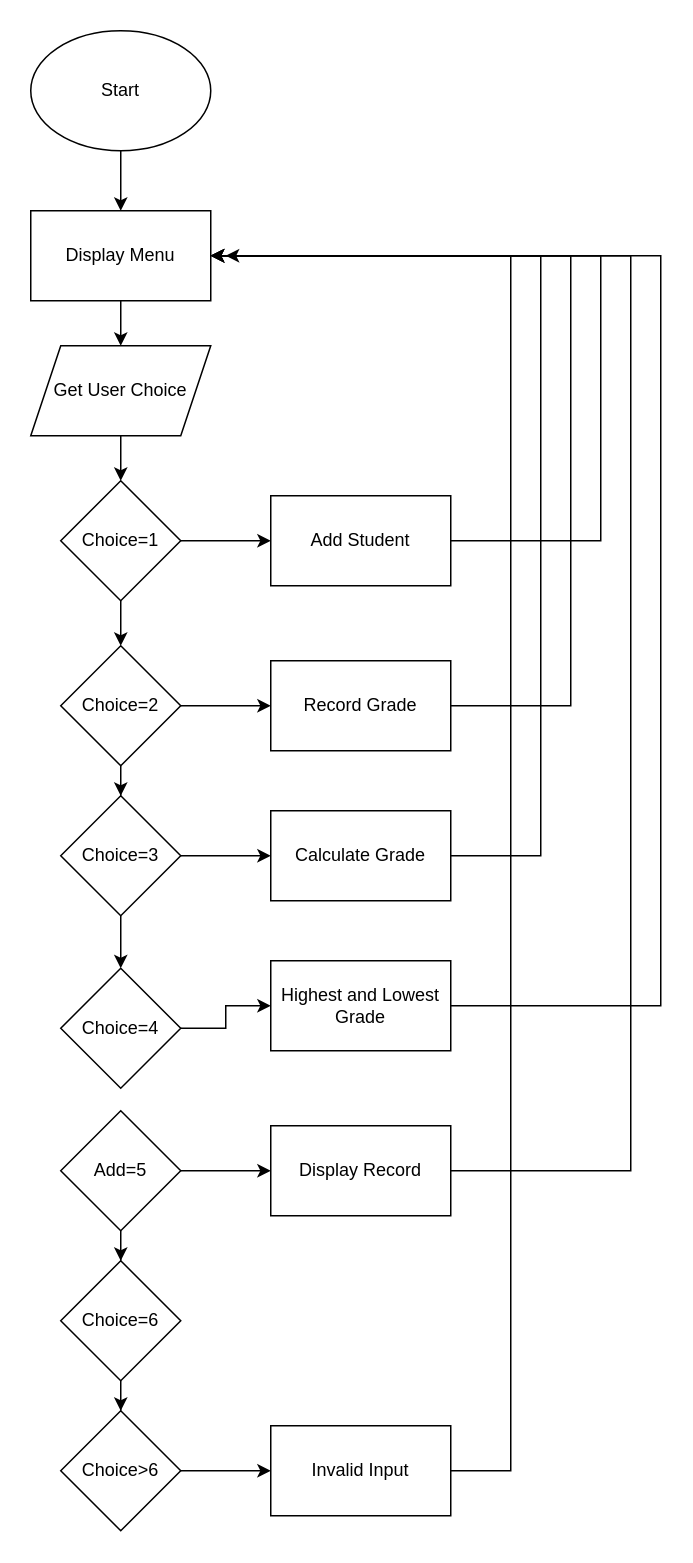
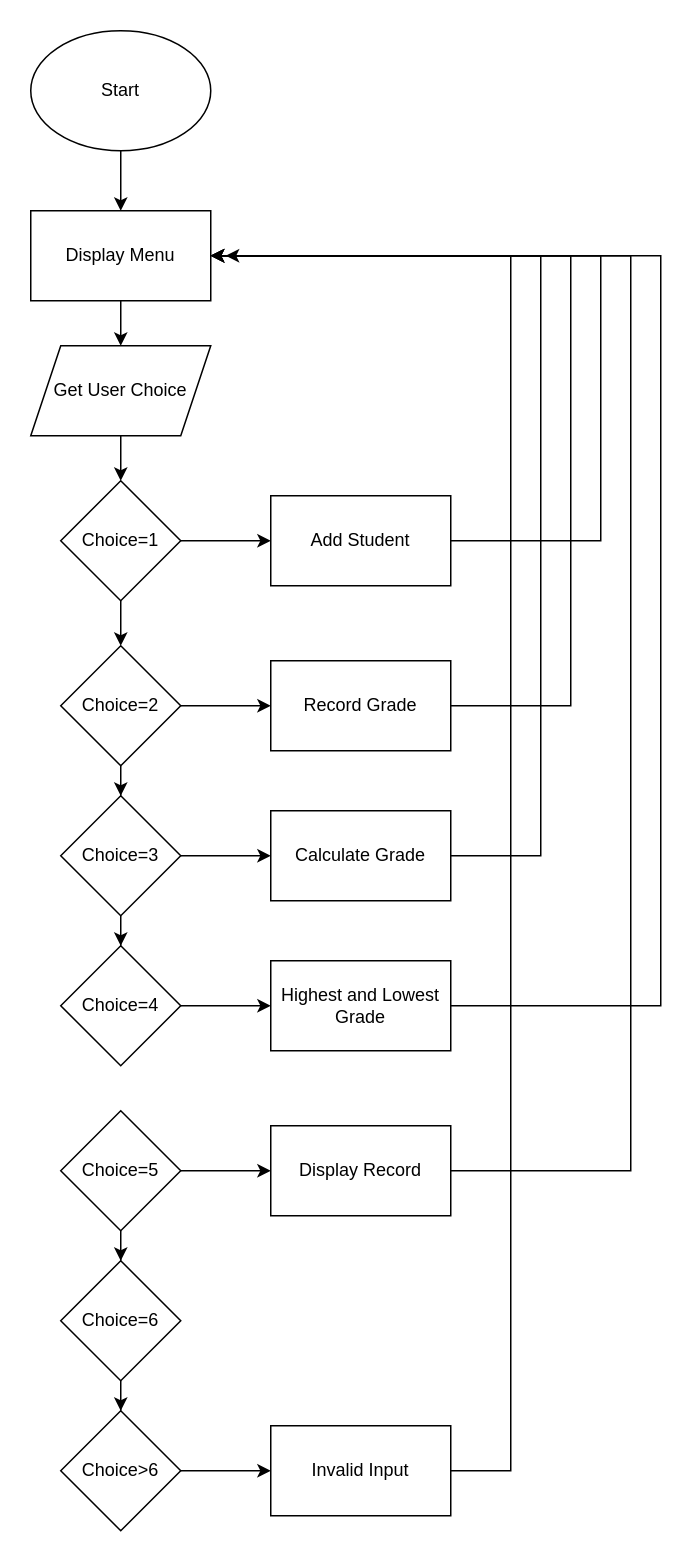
(121, 1028) -> (121, 1006)
(121, 1171) -> (121, 1171)
